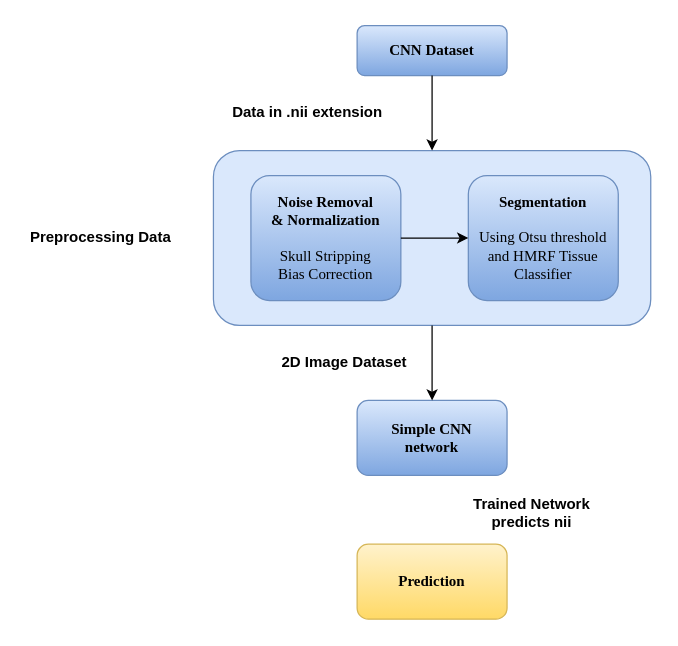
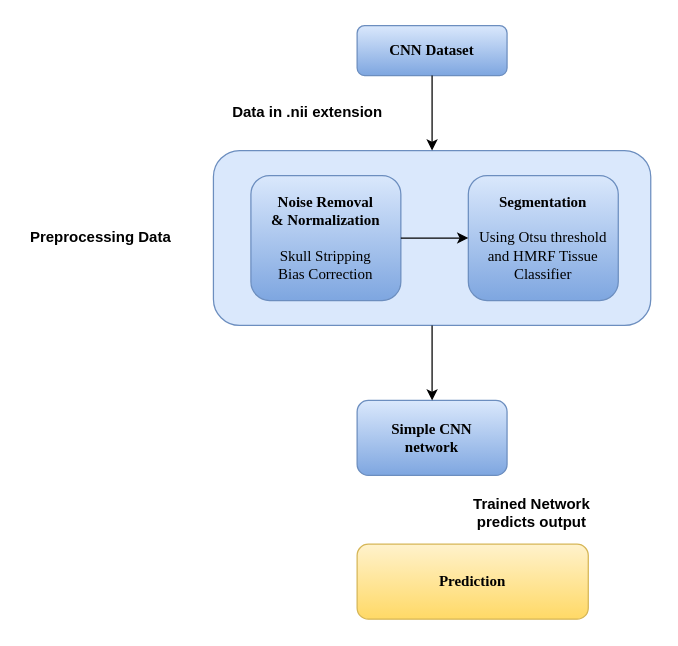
(344, 363) -> none
(532, 513) -> (532, 513)
(432, 582) -> (473, 582)
